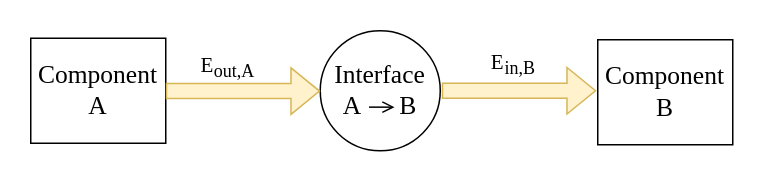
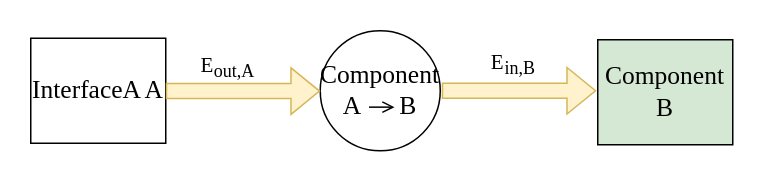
(98, 91) -> (98, 91)
(380, 91) -> (380, 91)
(665, 92) -> (665, 92)
